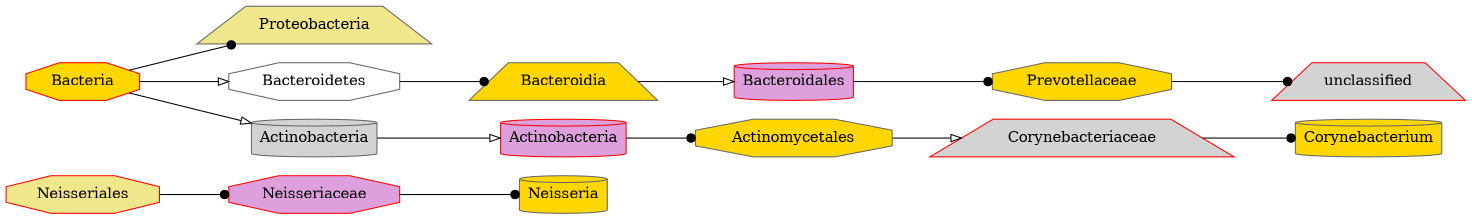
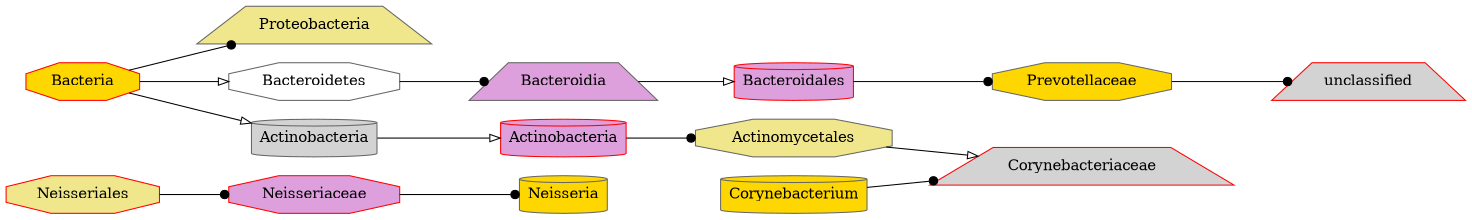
(563, 82) -> (563, 82)
(794, 138) -> (794, 138)
(1245, 138) -> (898, 184)
